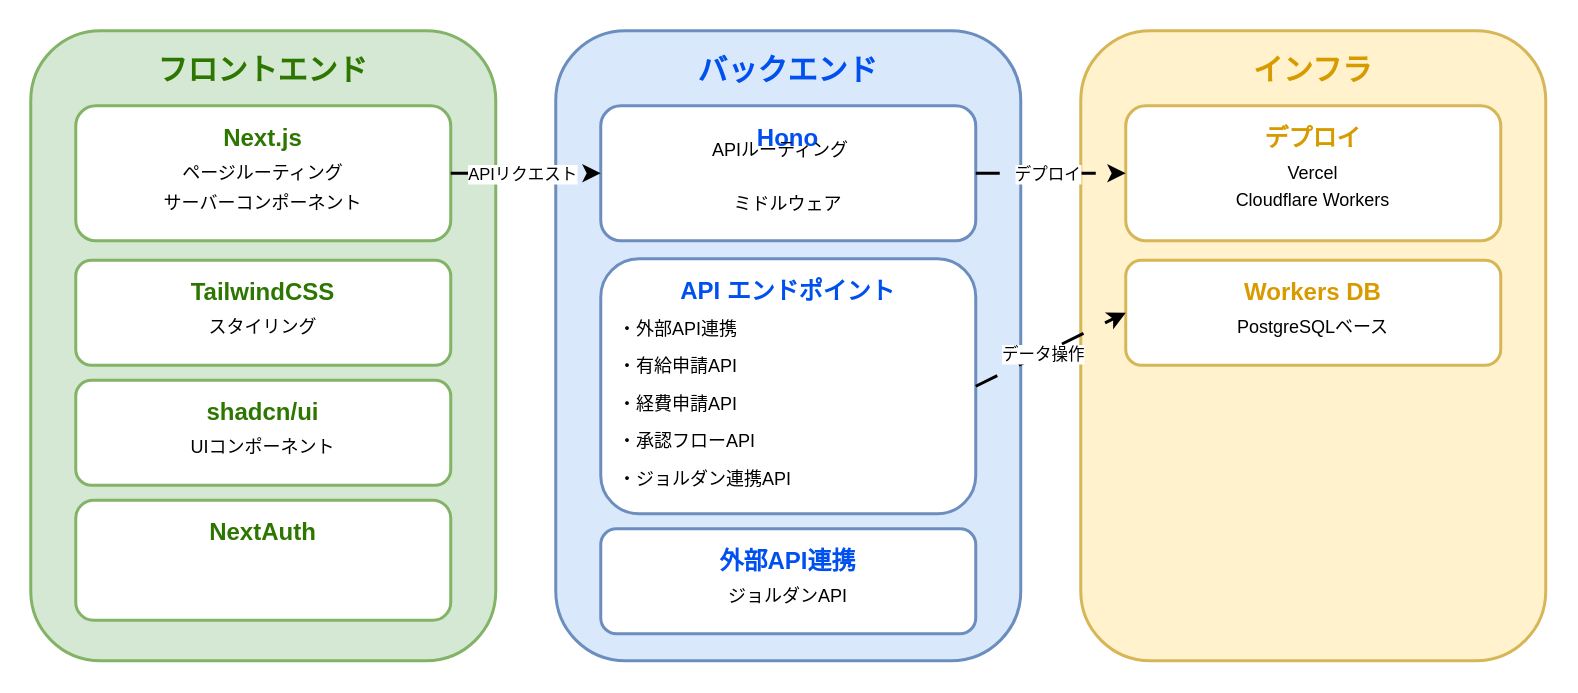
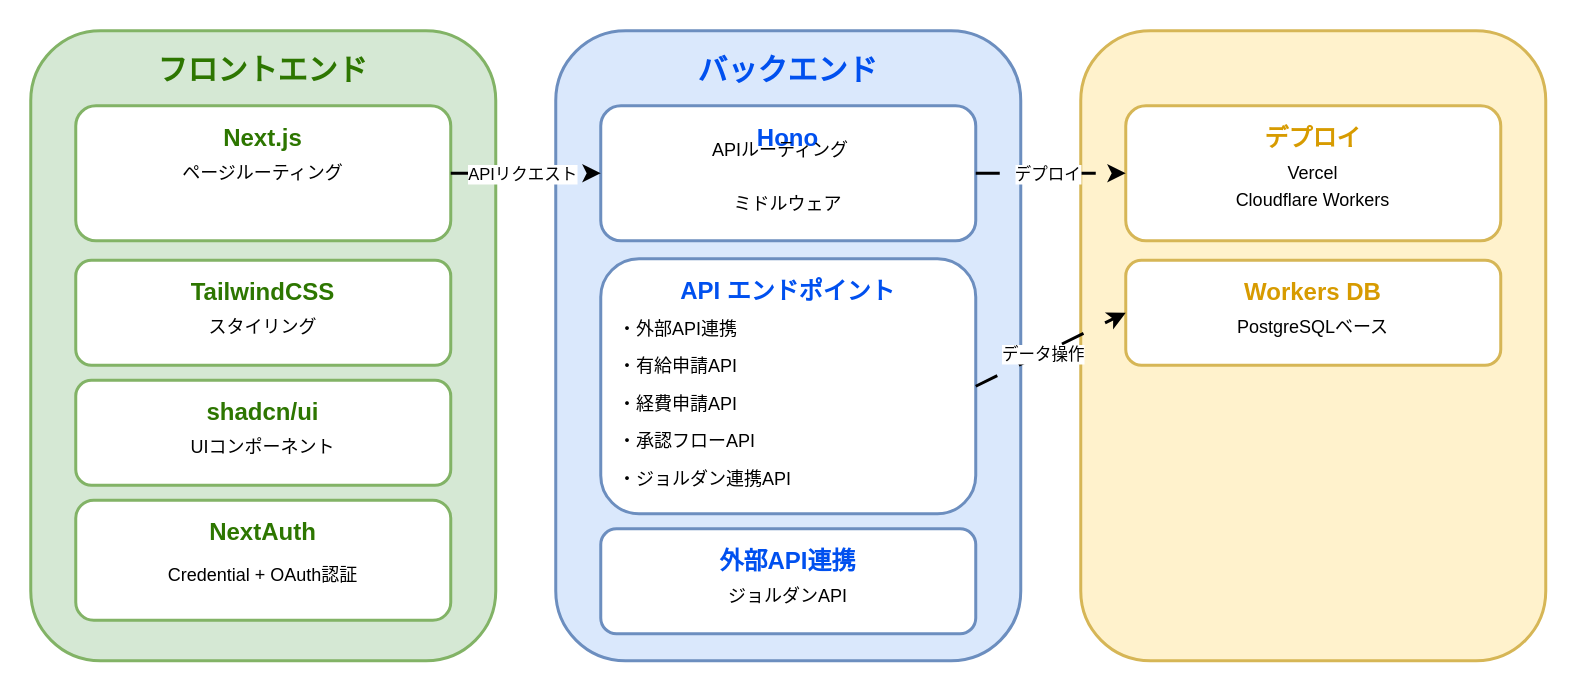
(1313, 68) -> none
(263, 203) -> none
none -> (263, 575)
